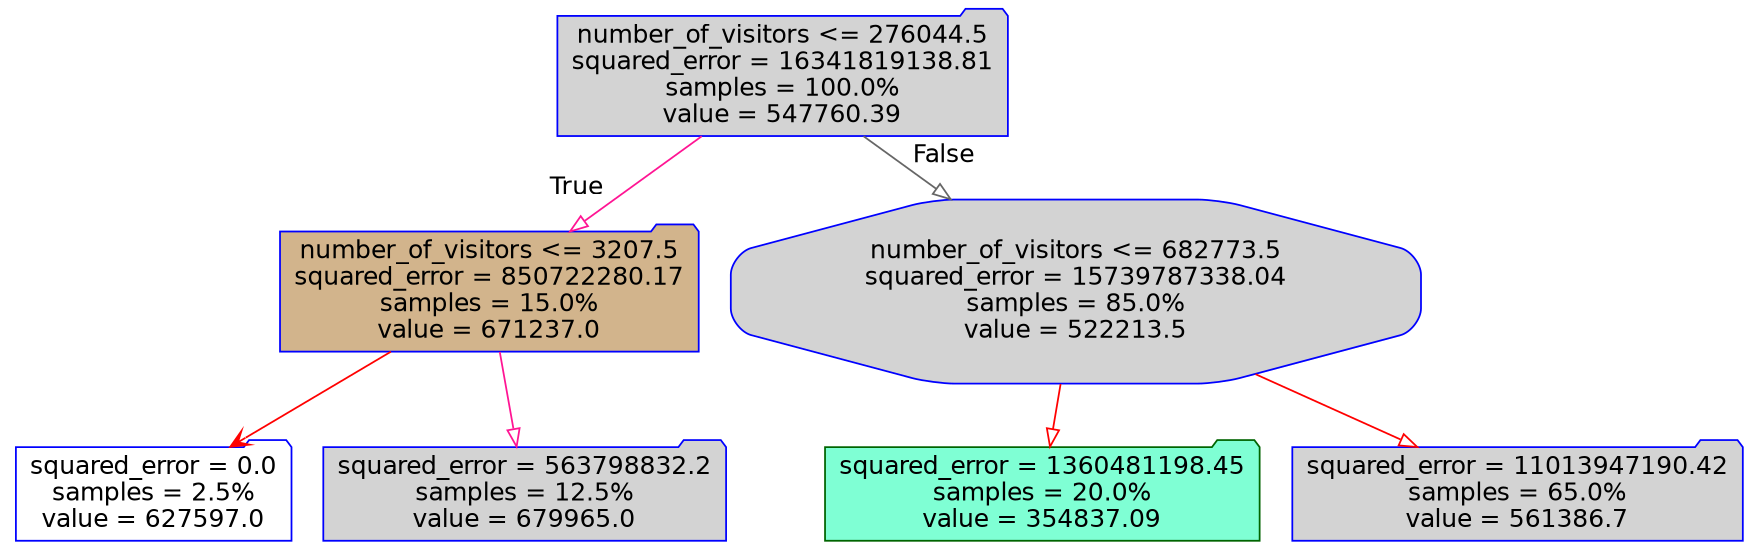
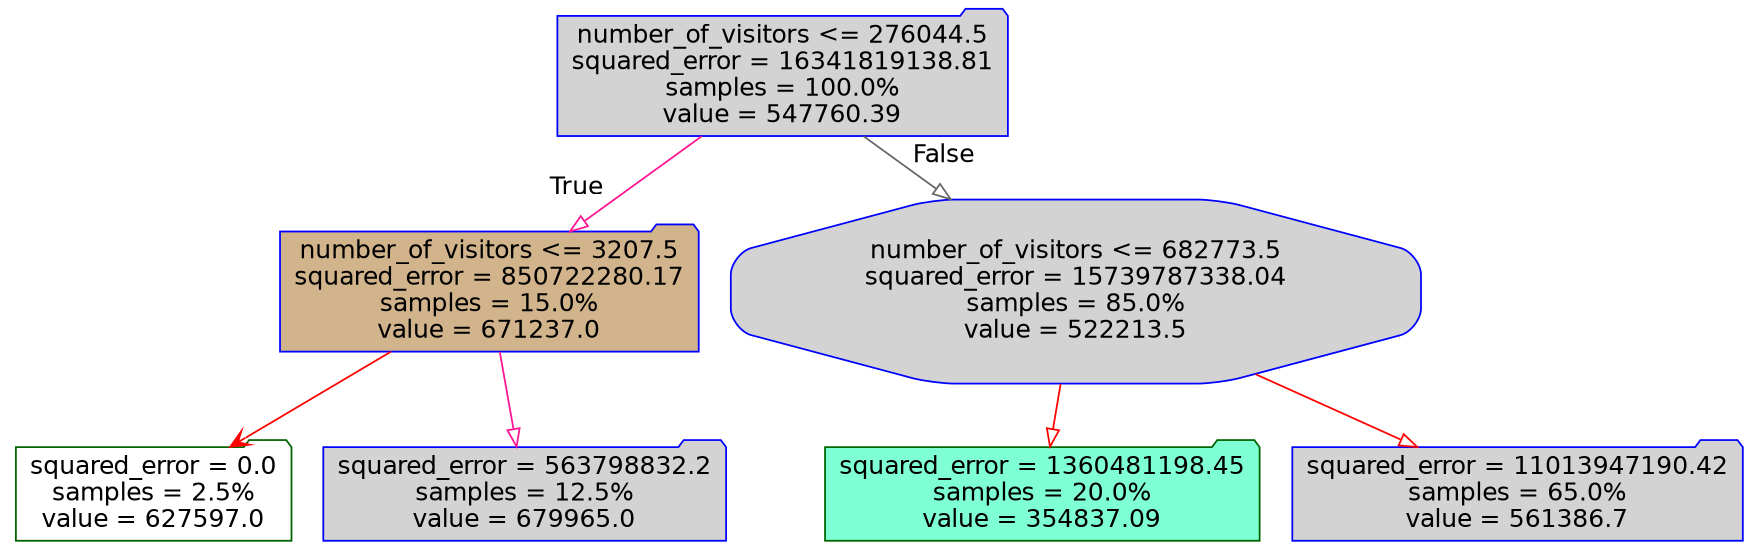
(154, 494) -> (154, 494)
